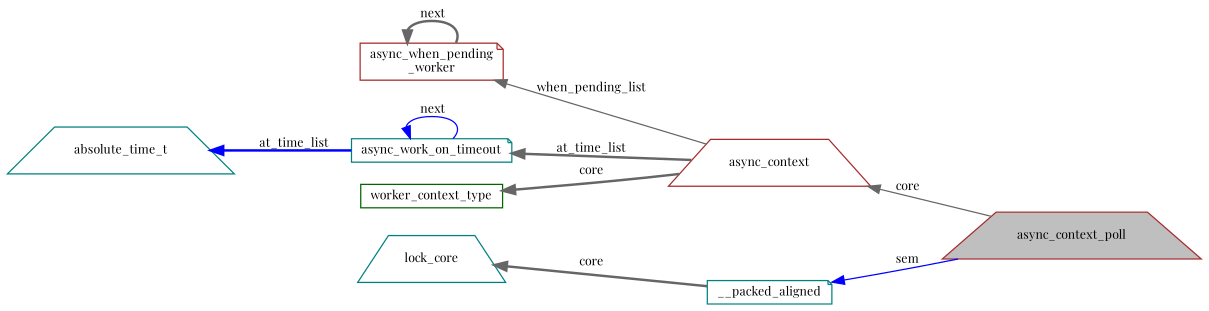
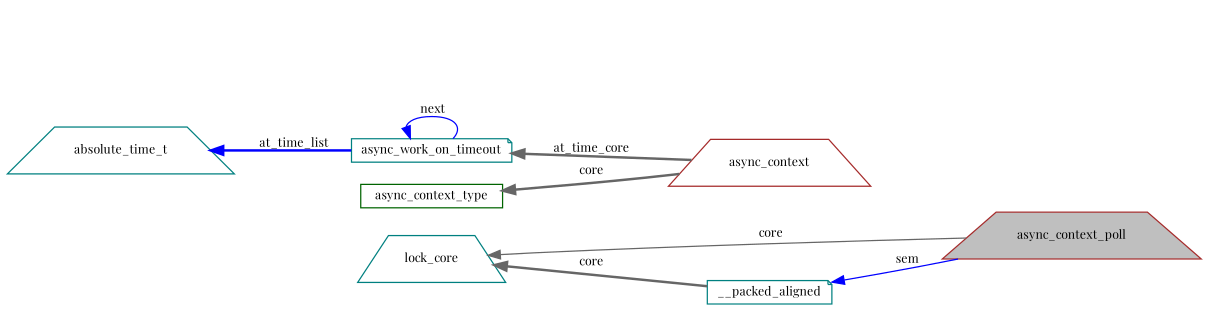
(432, 62) -> none
(590, 149) -> (590, 149)
(432, 196) -> (432, 196)
(936, 203) -> (733, 245)
